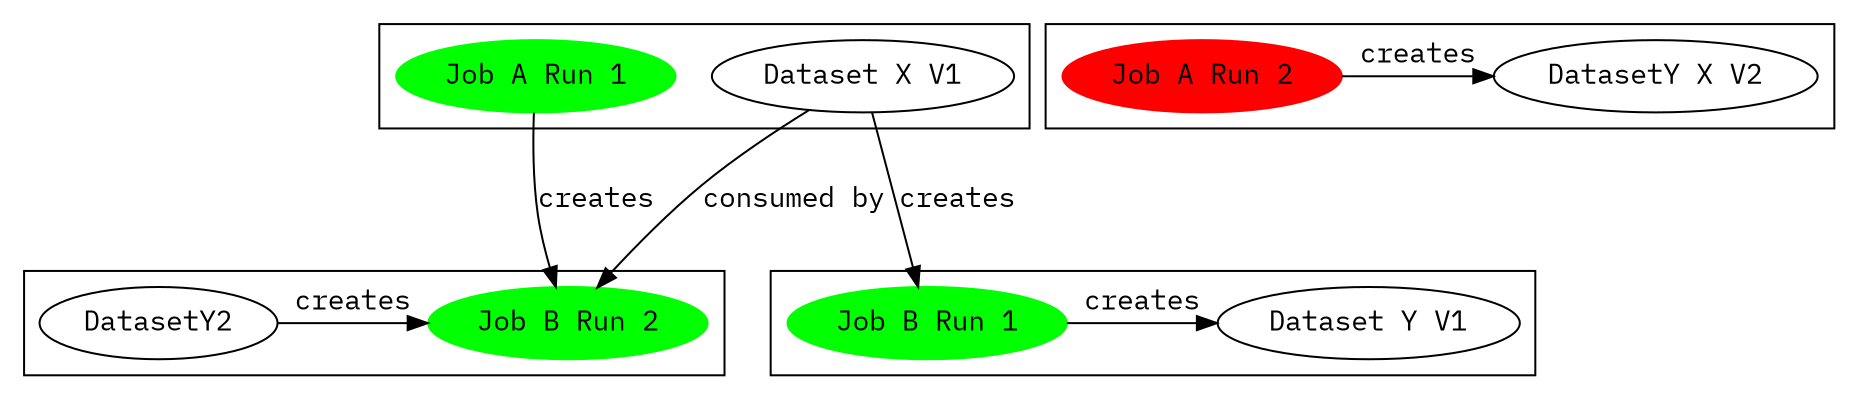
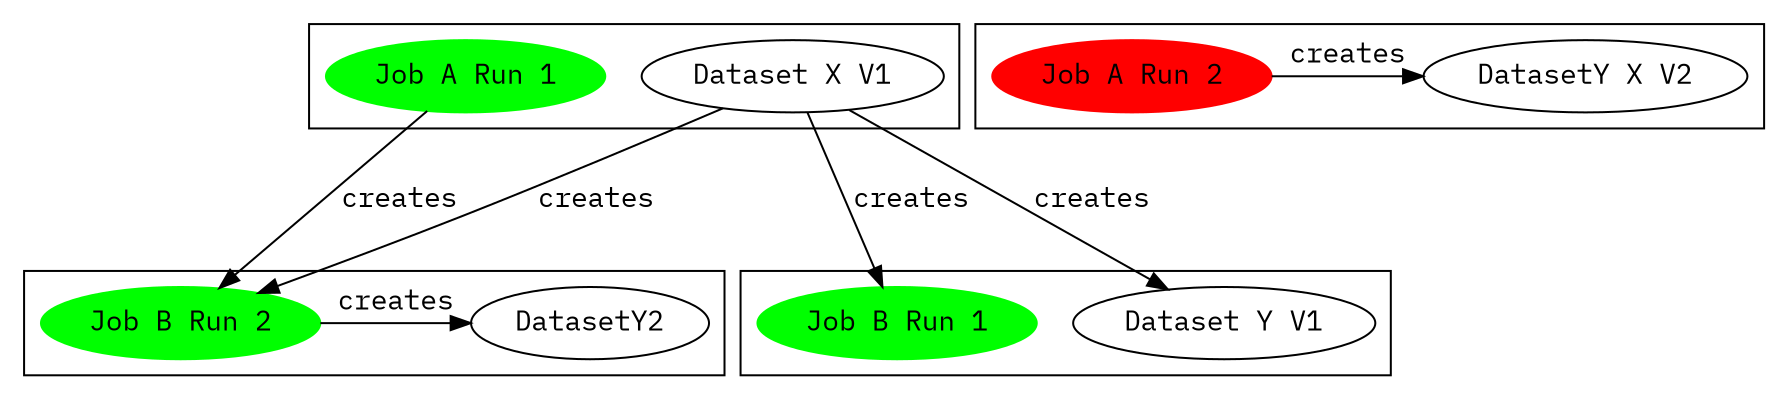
(794, 200) -> (596, 200)
(342, 323) -> (385, 323)
(1132, 323) -> (1000, 195)
